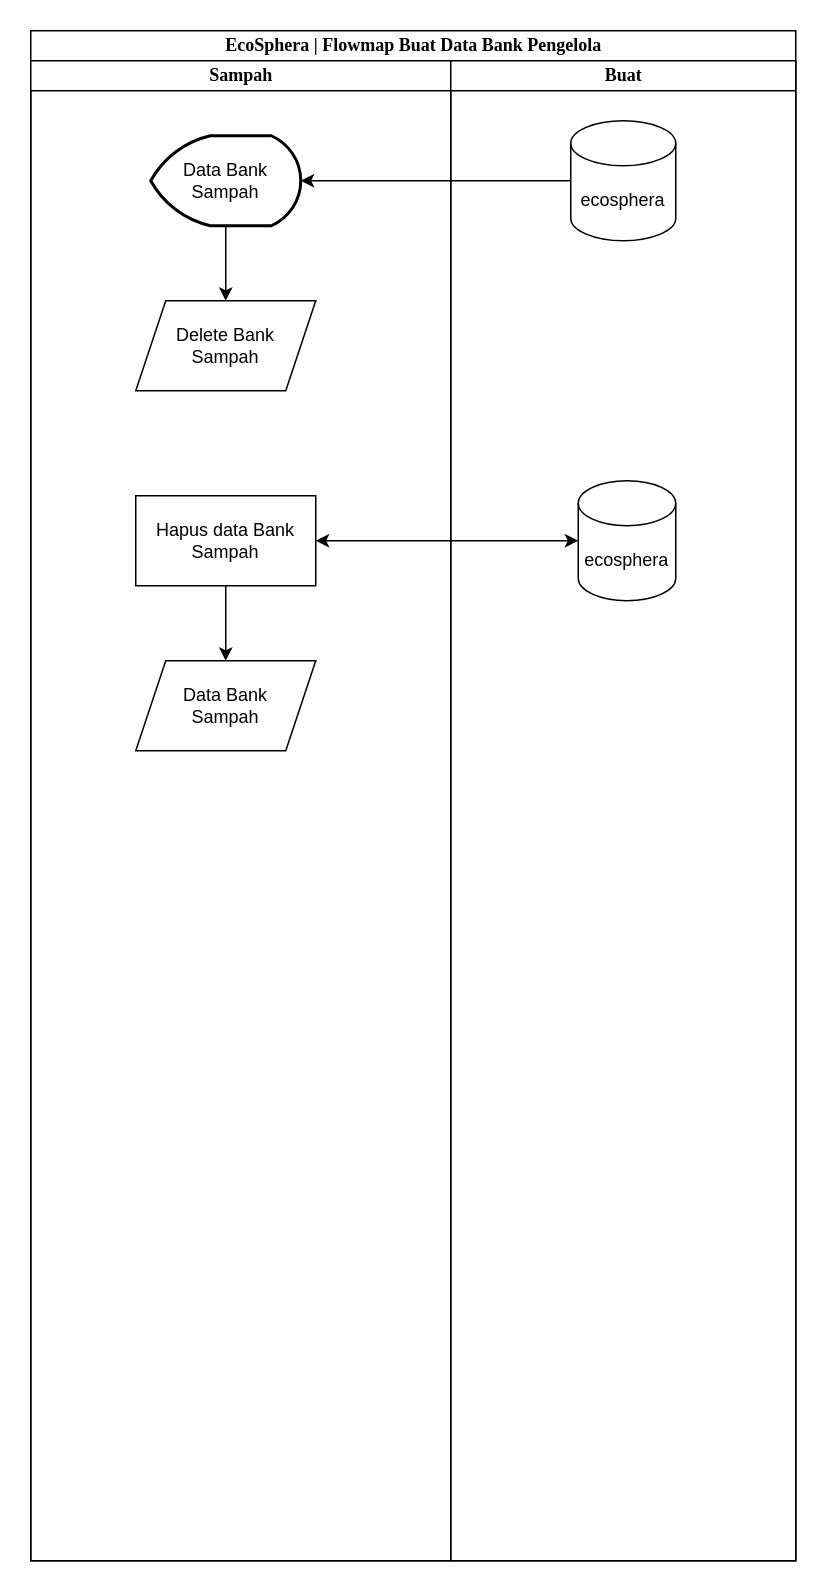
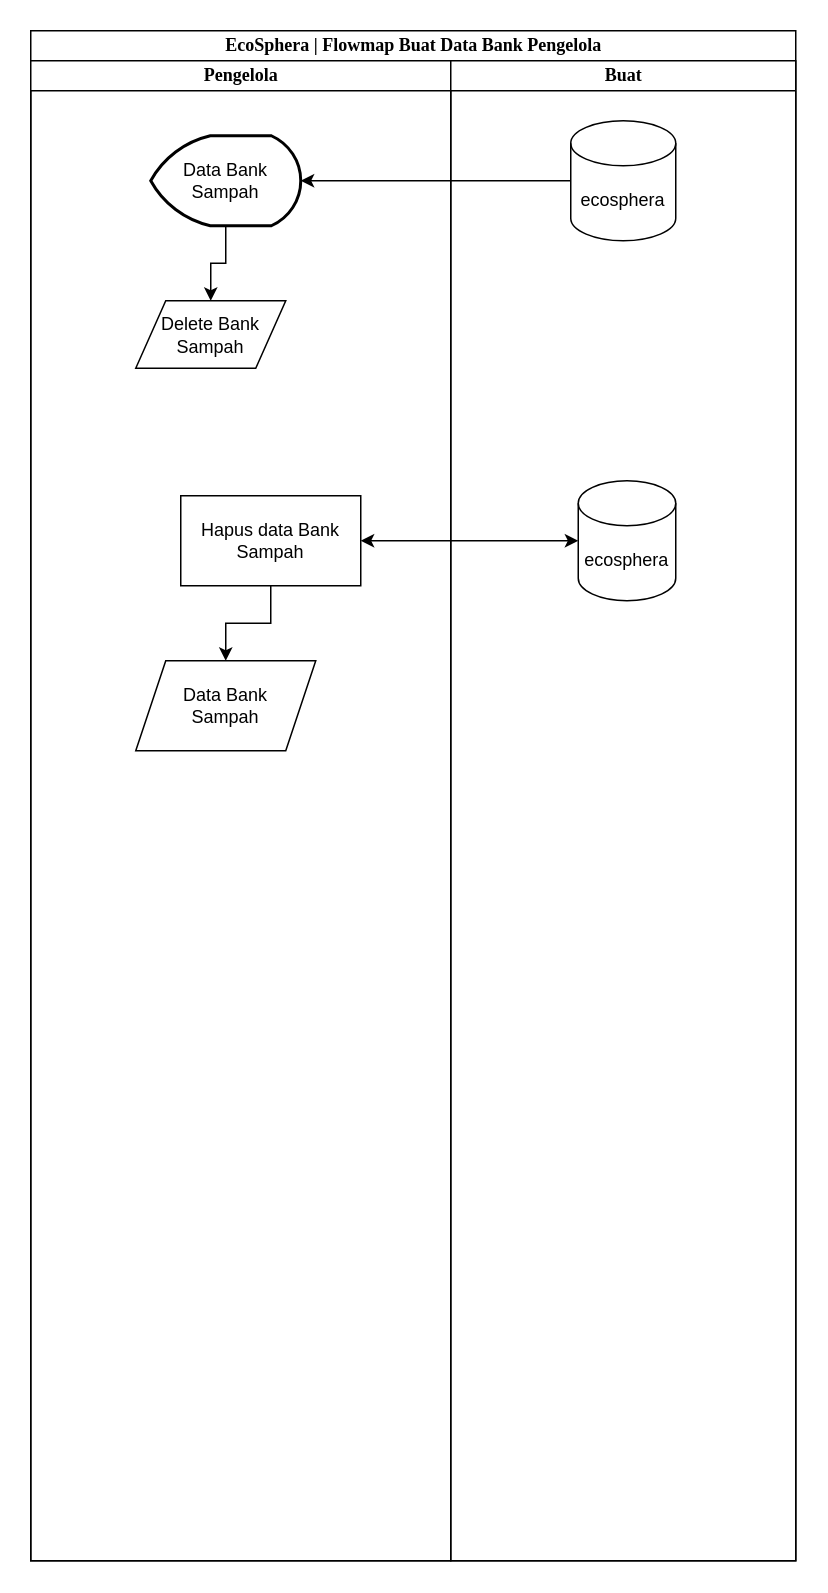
(242, 76) -> (242, 76)
(226, 346) -> (211, 335)
(226, 541) -> (271, 541)
